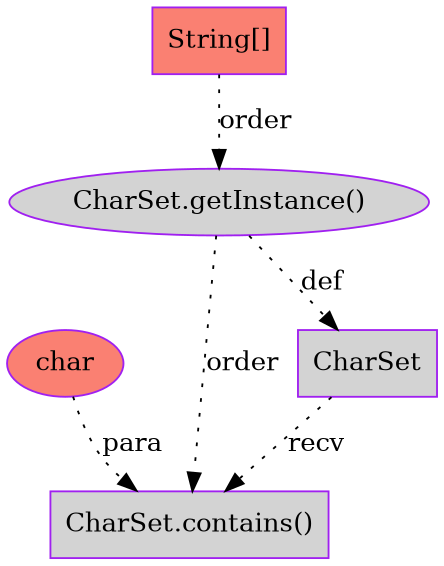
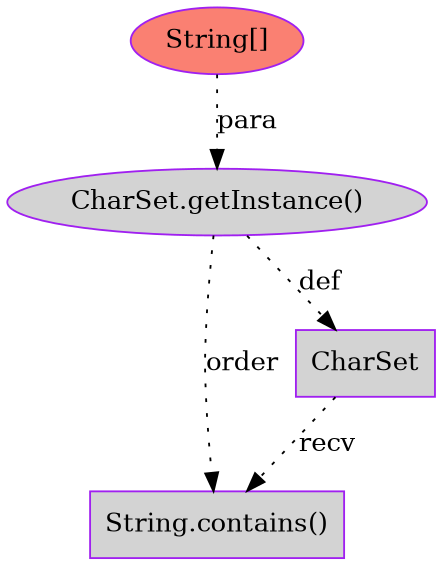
(219, 41) -> (217, 41)
(256, 121) -> (248, 121)
(65, 363) -> none
(189, 525) -> (217, 525)
